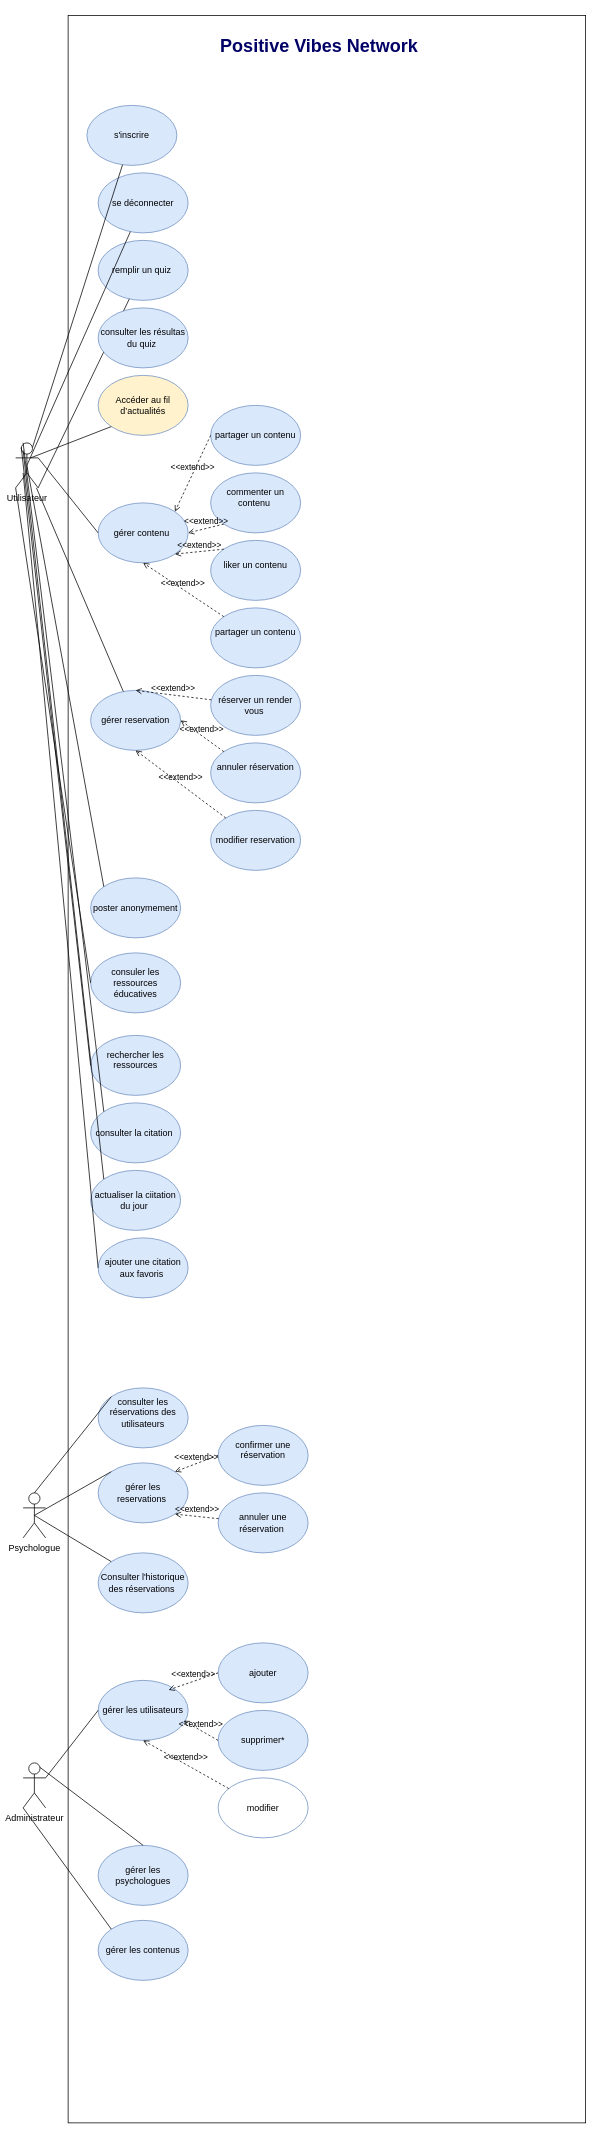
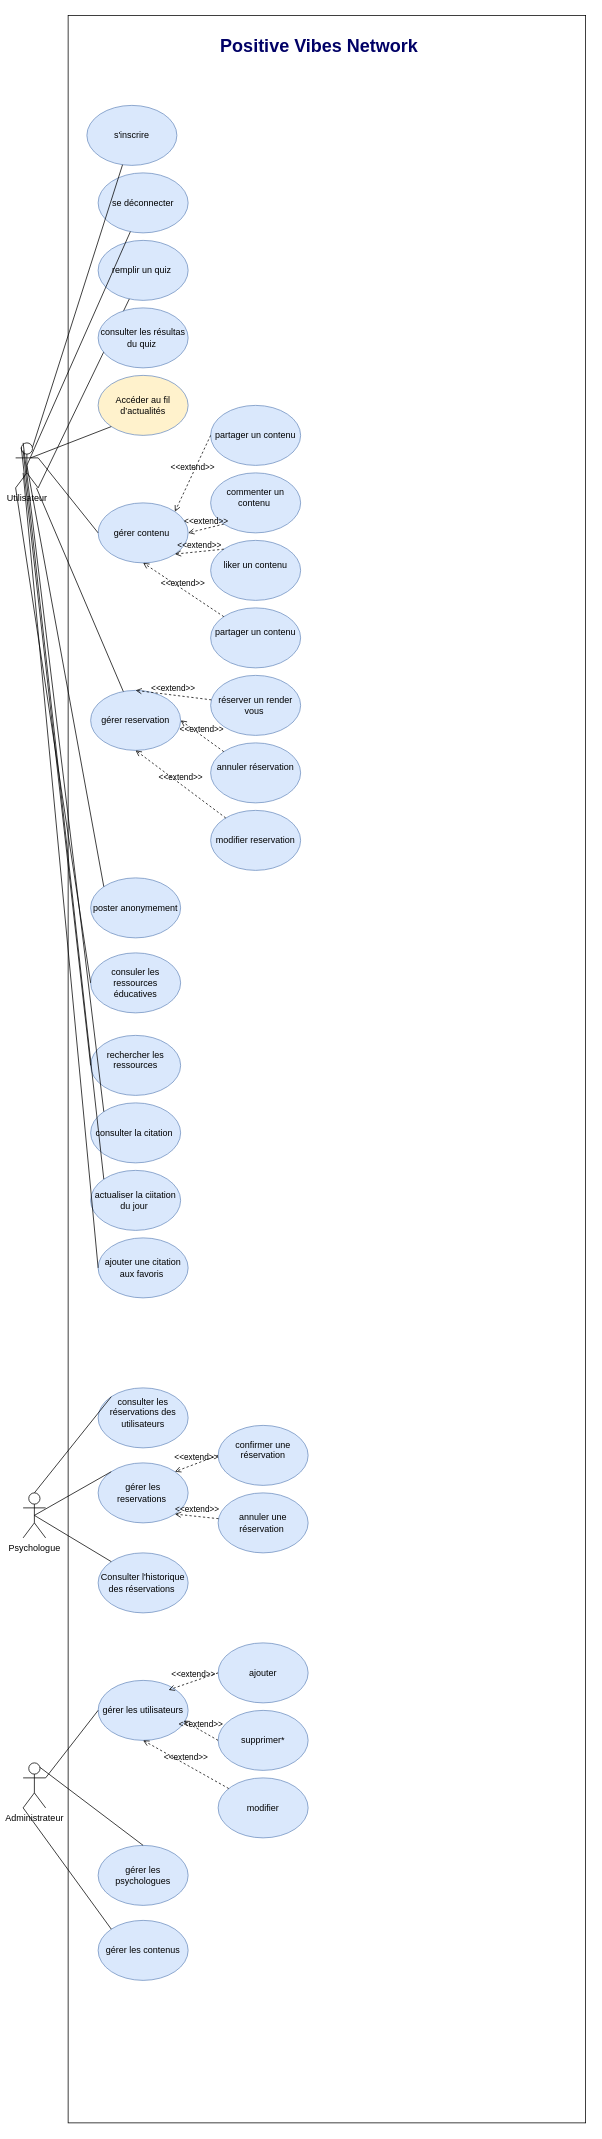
(263, 1808) -> (263, 1808)
